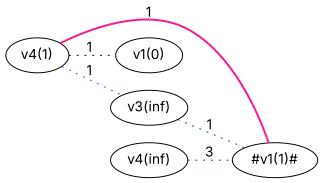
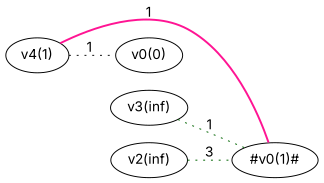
(149, 55) -> (149, 55)
(92, 81) -> none
(149, 160) -> (149, 160)
(275, 160) -> (275, 160)
